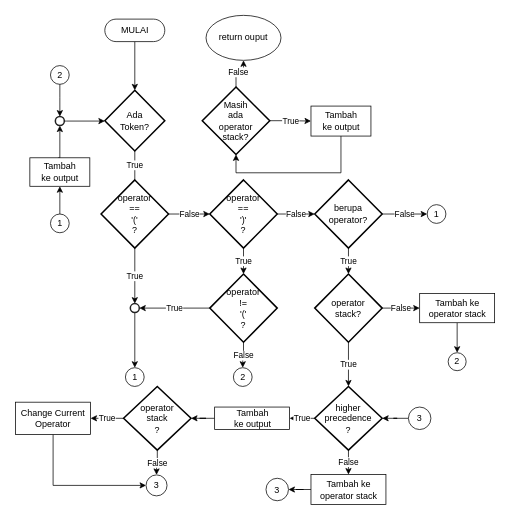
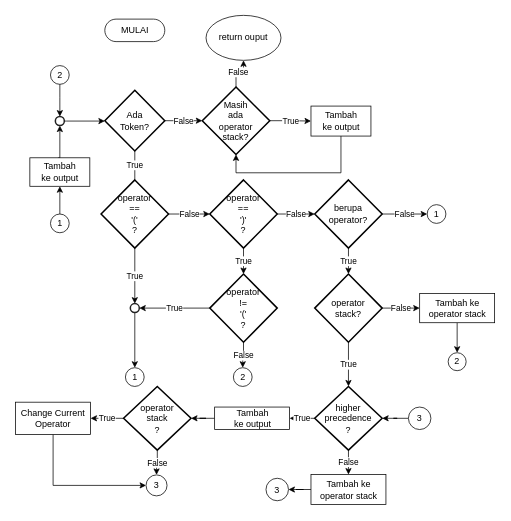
(135, 63) -> none
none -> (181, 121)
